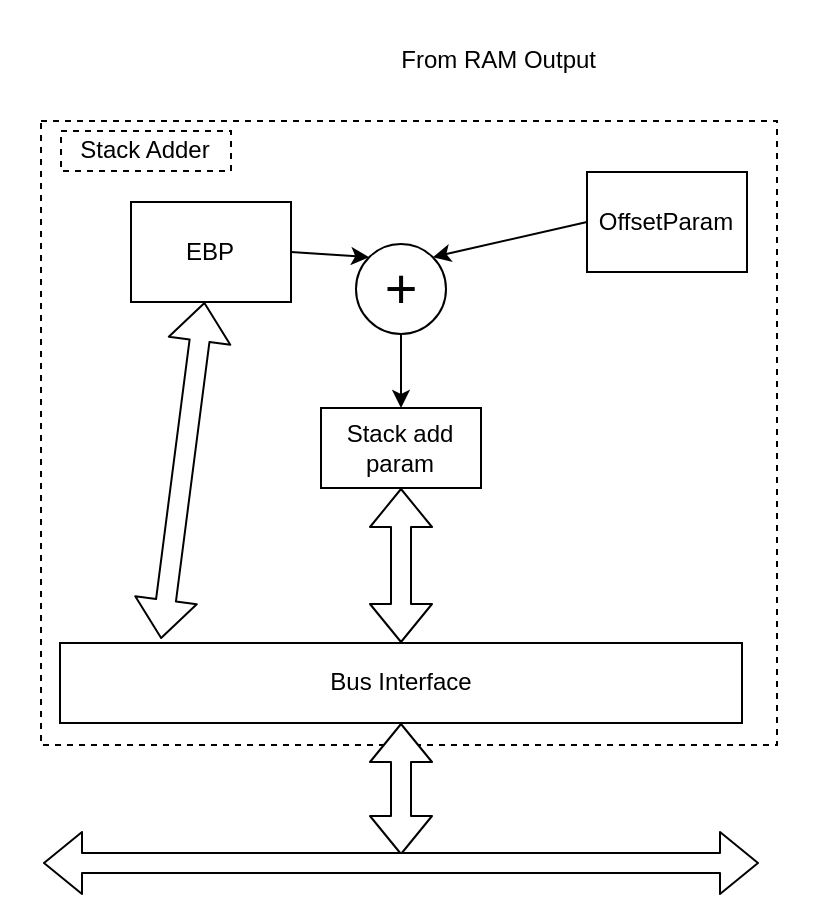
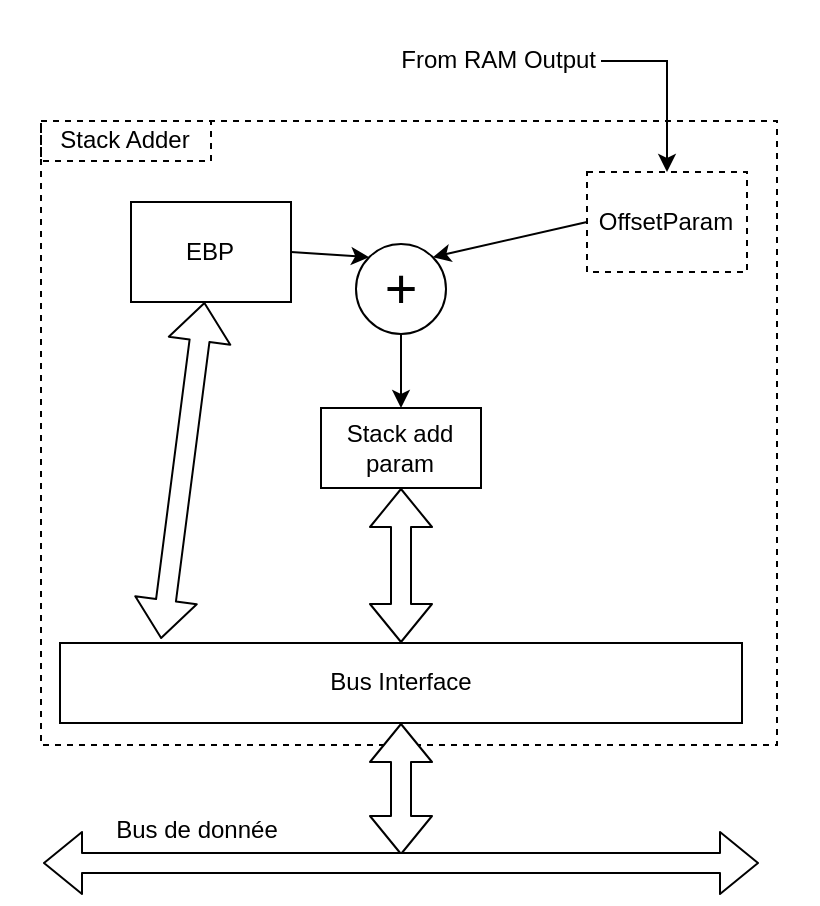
none -> (667, 77)
(146, 151) -> (126, 141)
(667, 222) -> (667, 222)
none -> (198, 831)
